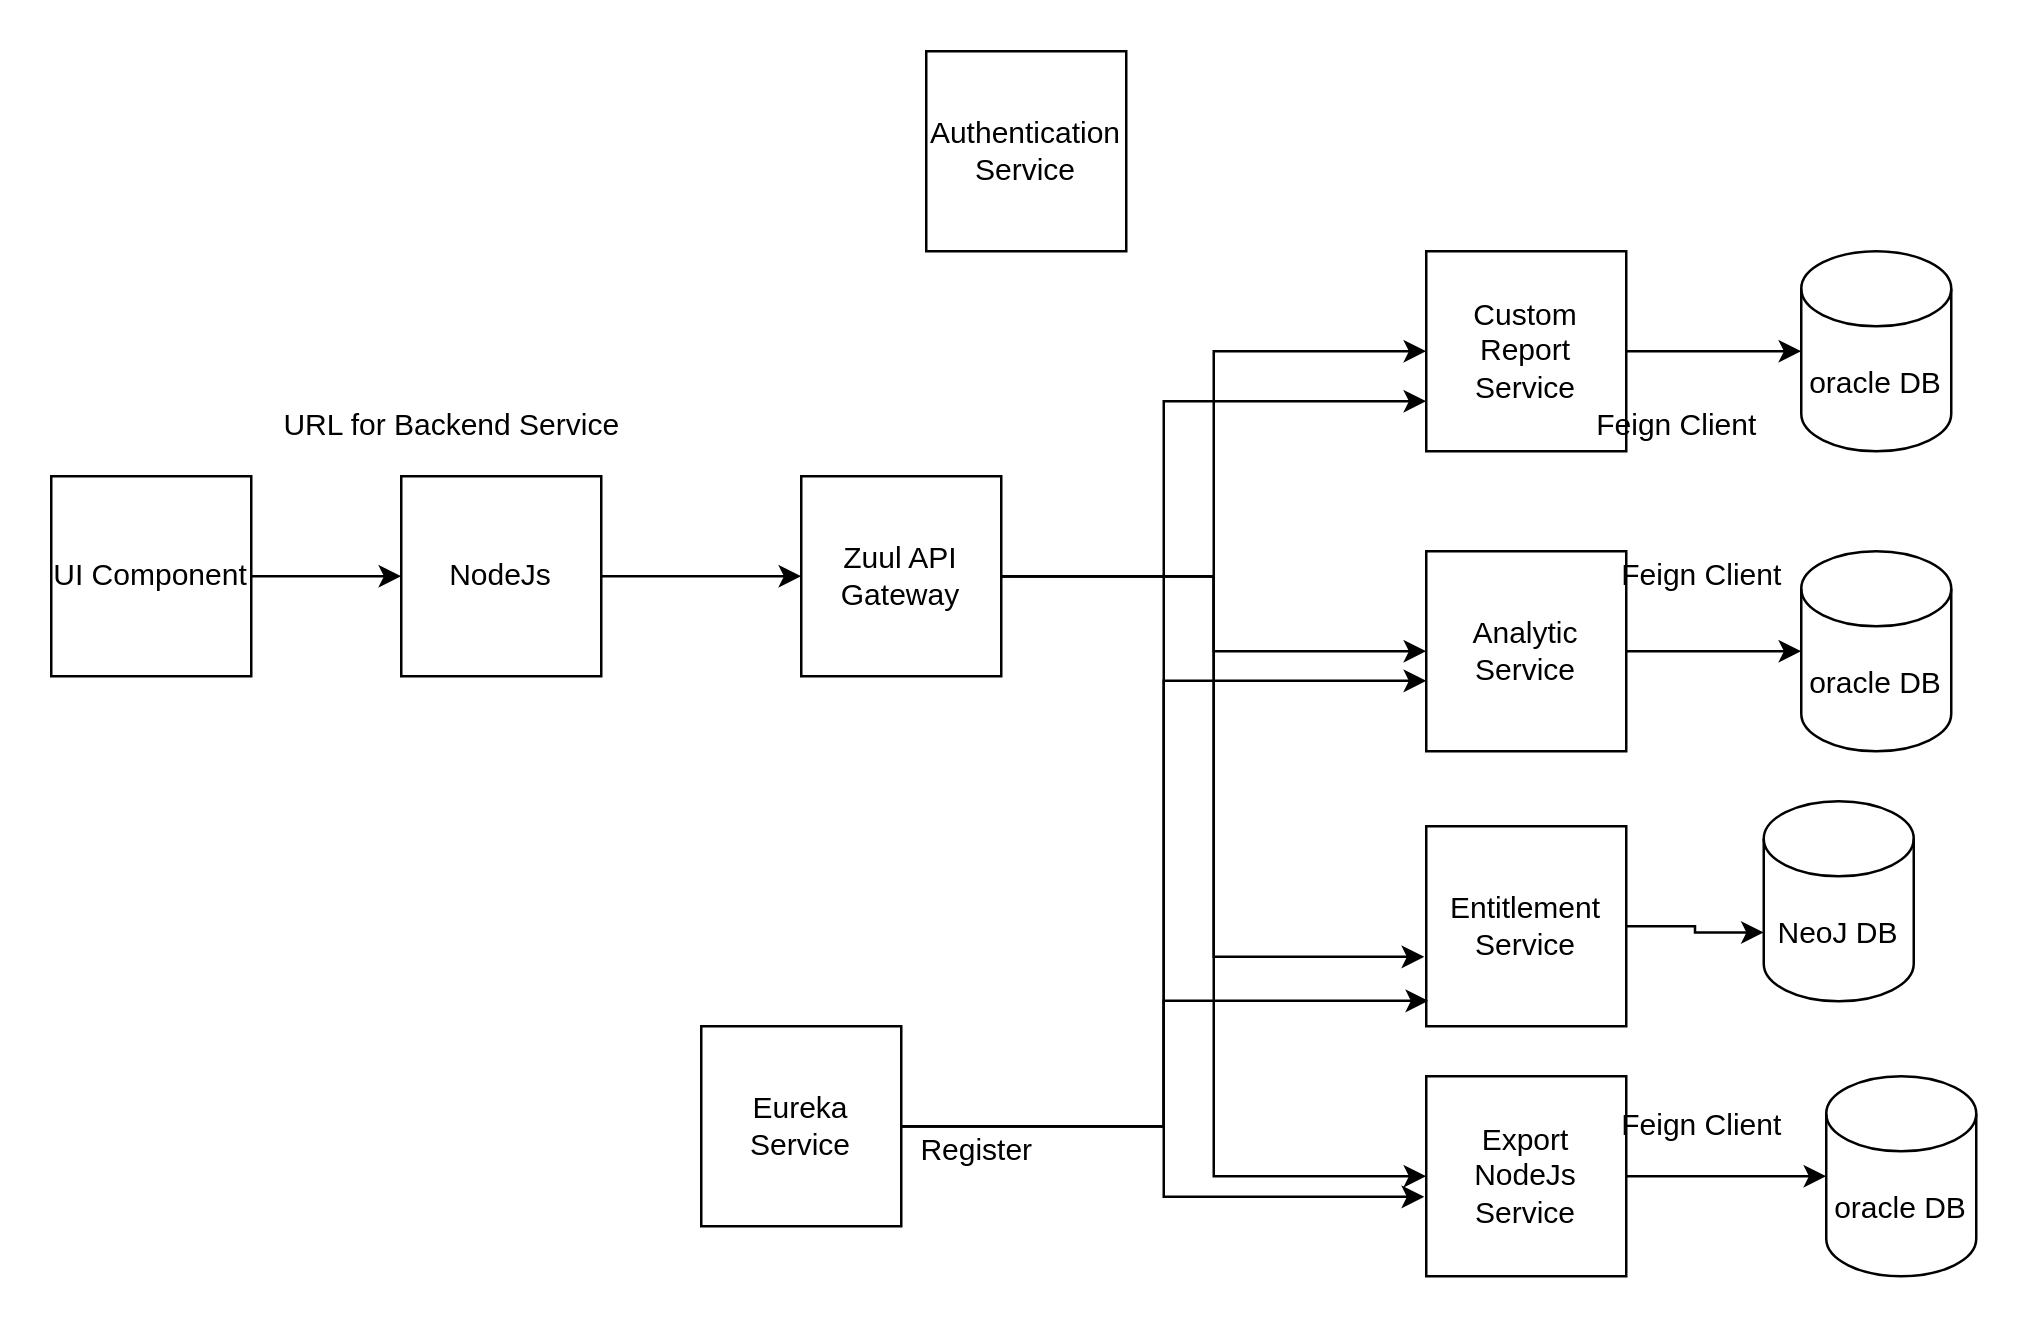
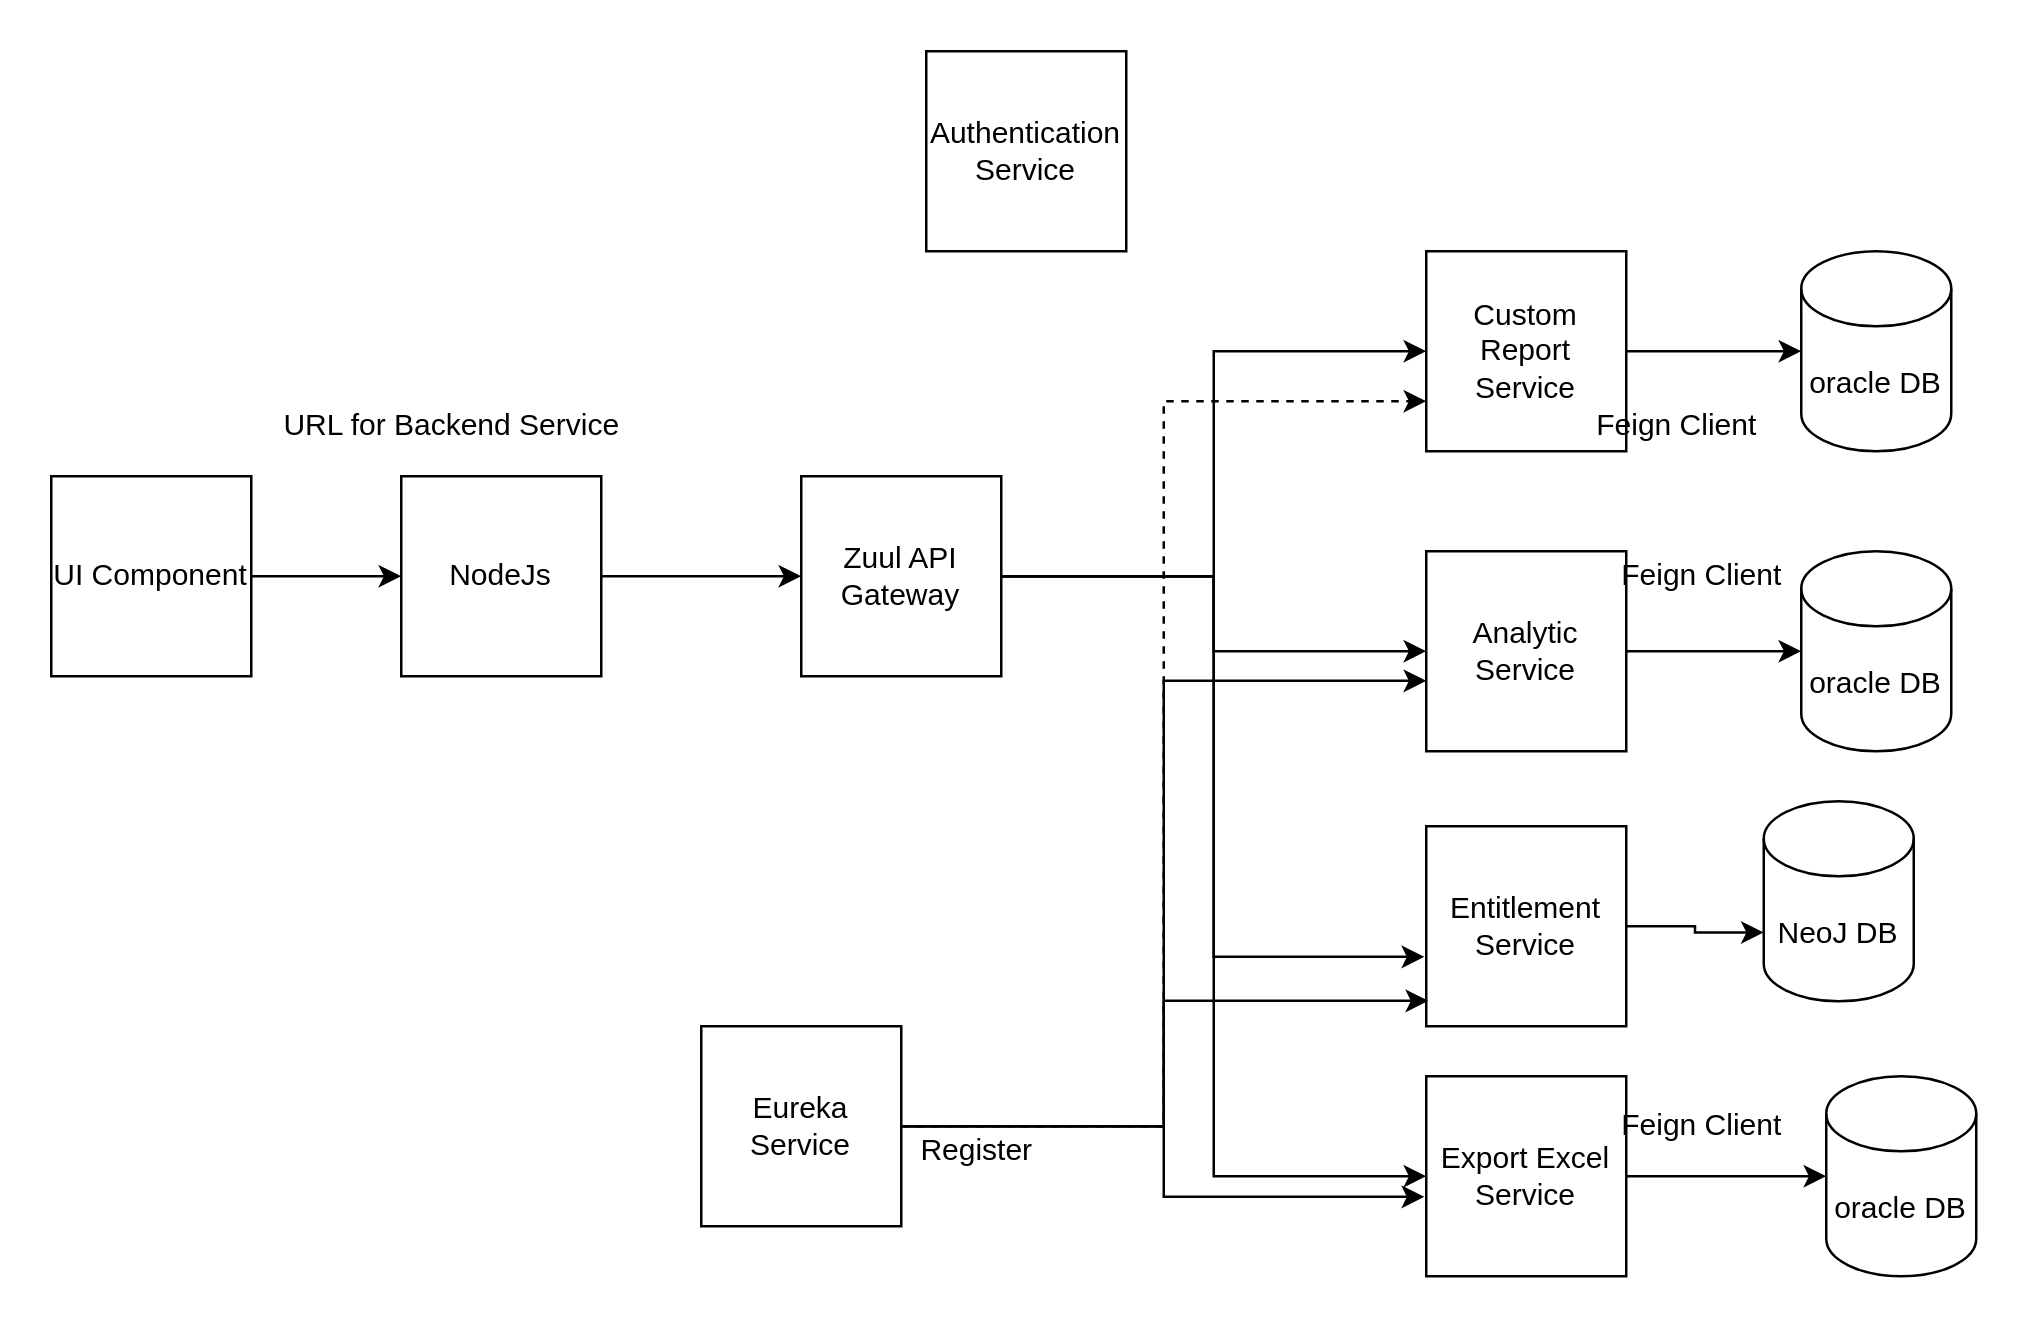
(1164, 465) -> (1164, 465)
(1526, 1176) -> (1526, 1176)
